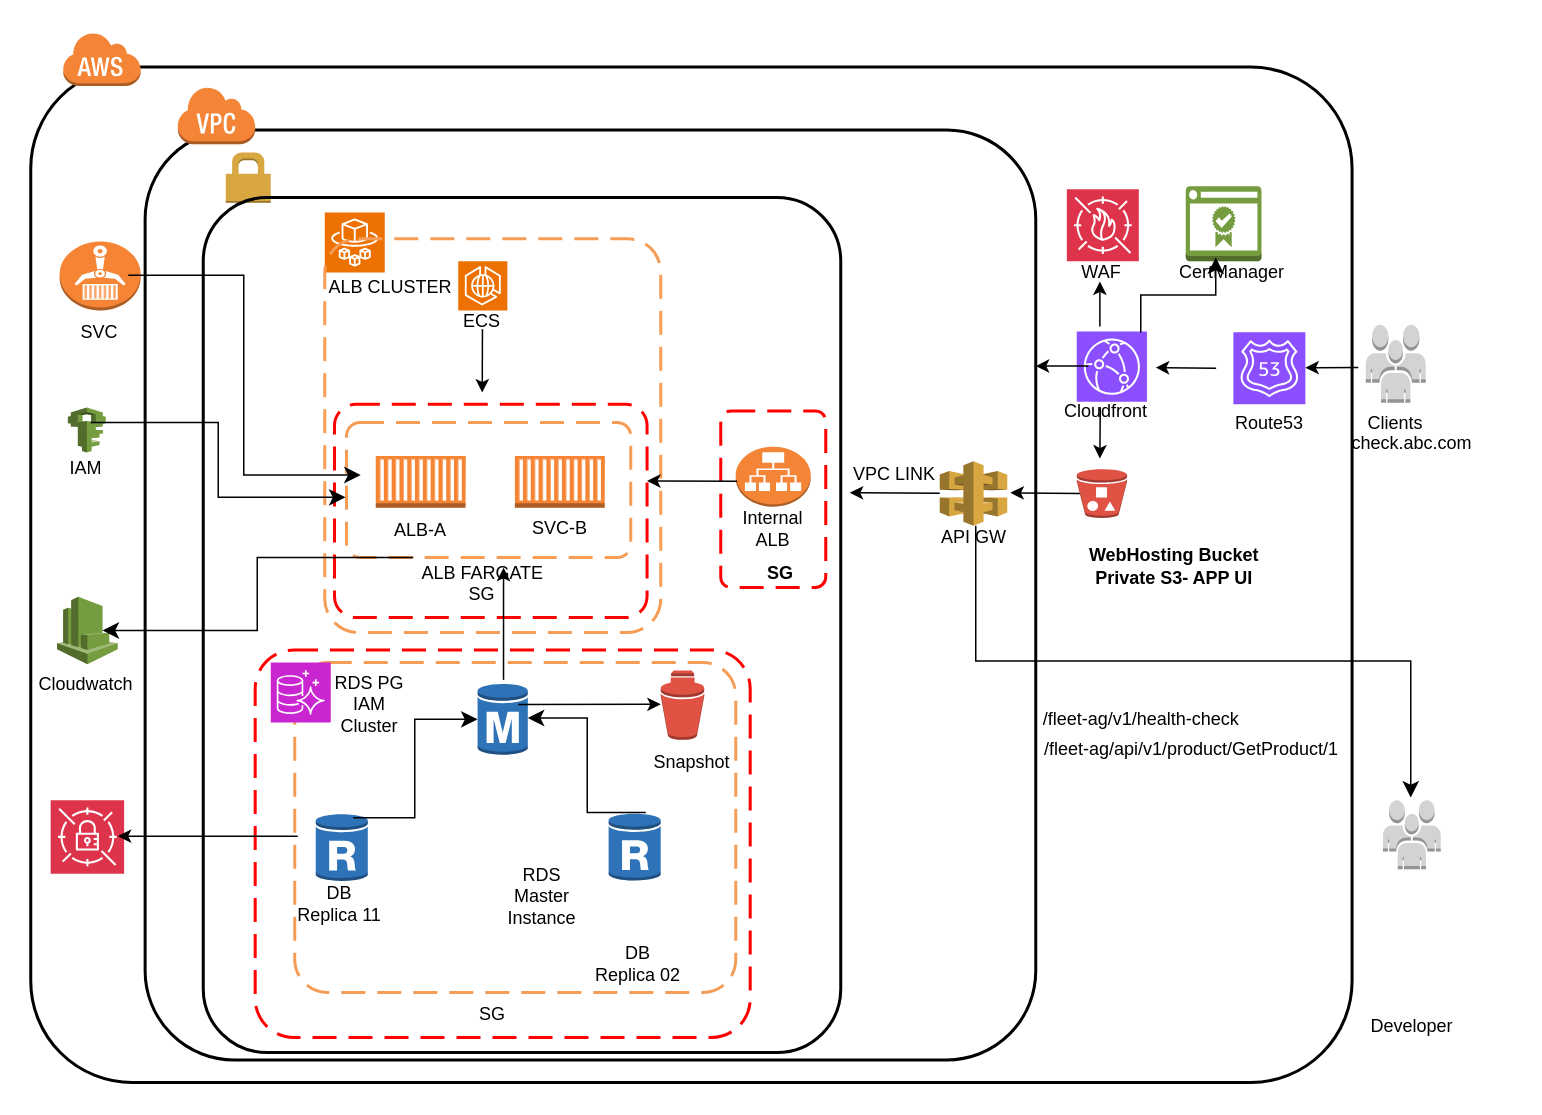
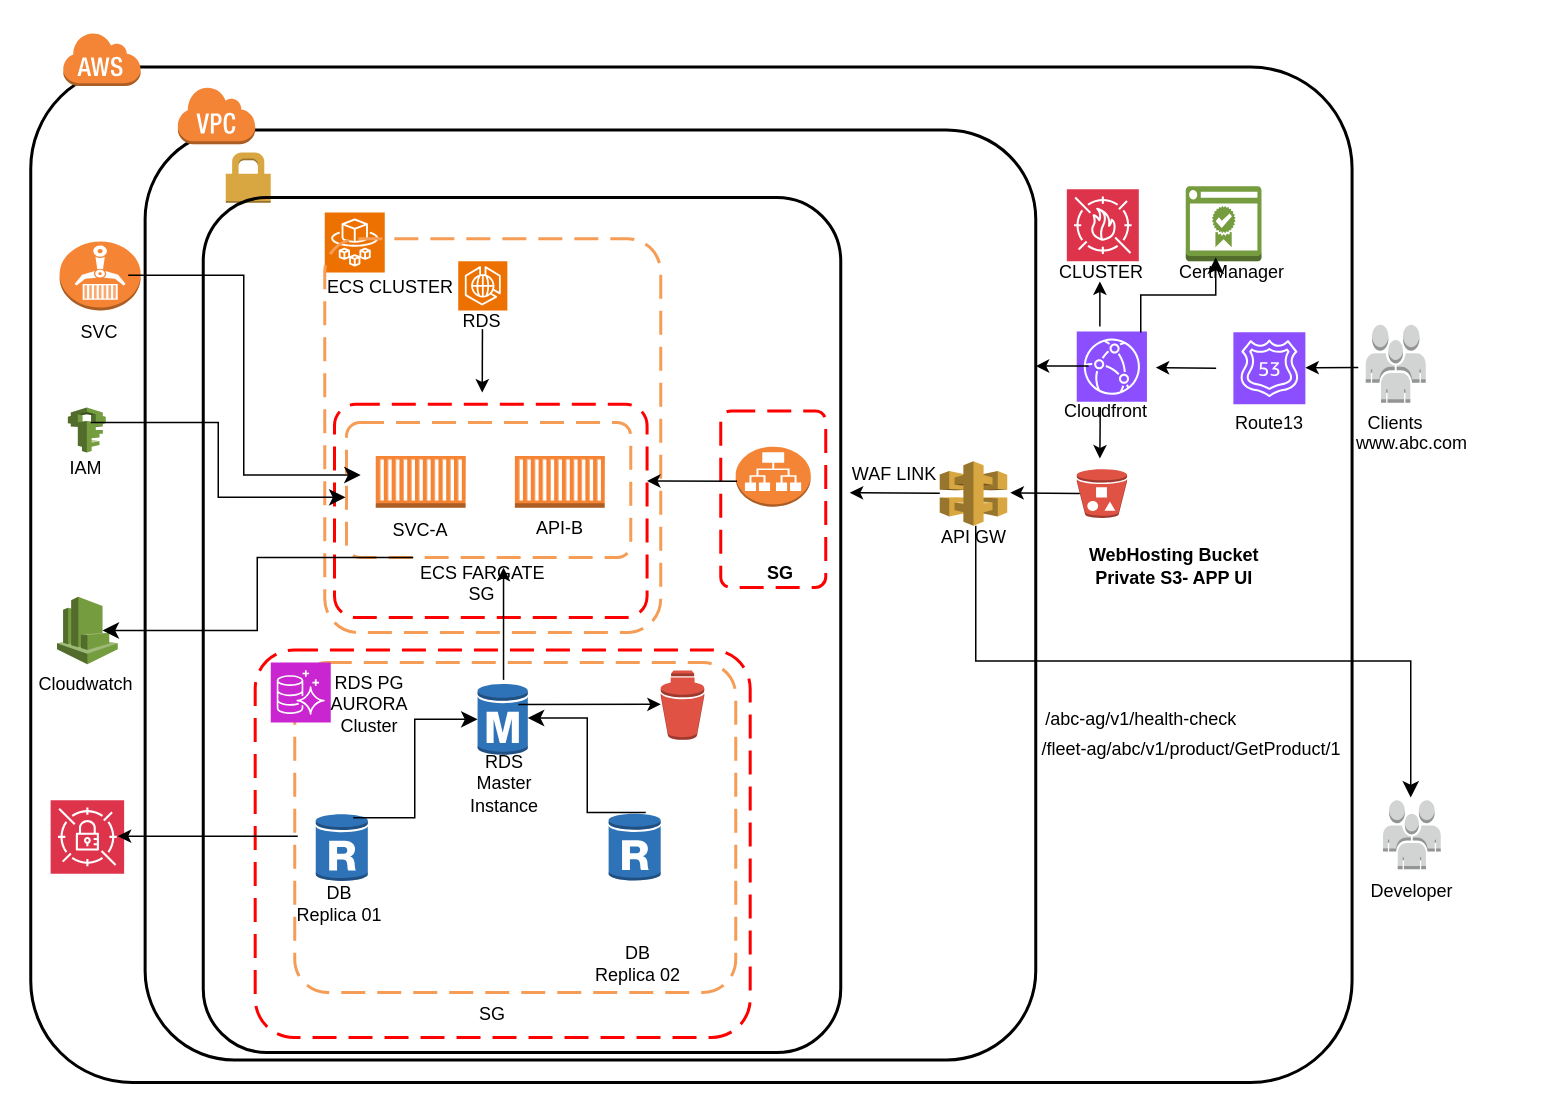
(1102, 272) -> (1102, 272)
(391, 287) -> (391, 287)
(482, 322) -> (482, 322)
(1270, 424) -> (1270, 424)
(1412, 443) -> (1412, 443)
(895, 475) -> (895, 475)
(560, 529) -> (560, 529)
(773, 529) -> none
(421, 530) -> (421, 530)
(483, 574) -> (483, 574)
(370, 704) -> (370, 704)
(1142, 719) -> (1142, 719)
(1192, 749) -> (1192, 749)
(692, 762) -> none
(542, 897) -> (504, 784)
(340, 904) -> (340, 904)
(1412, 1026) -> (1412, 891)
